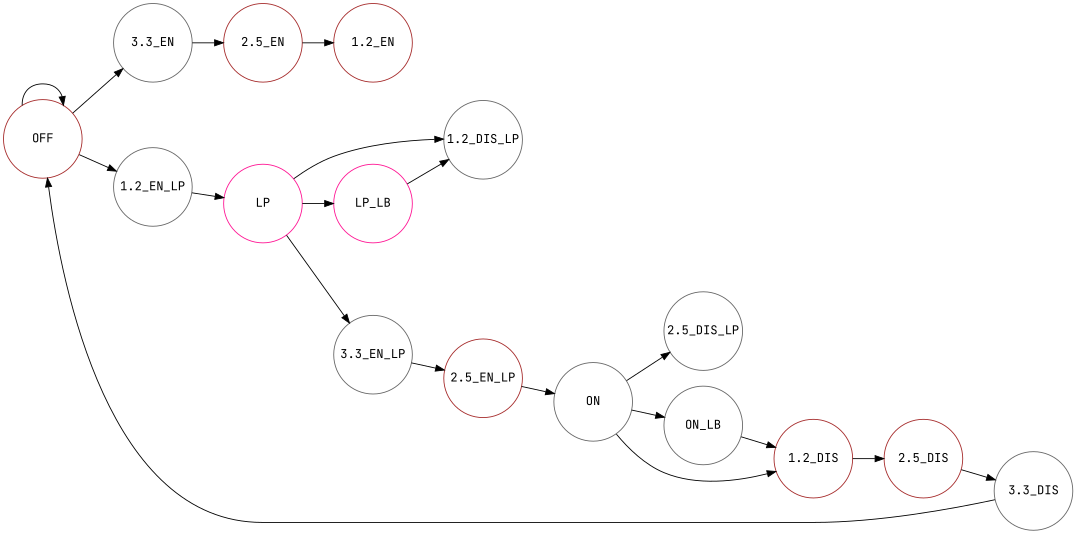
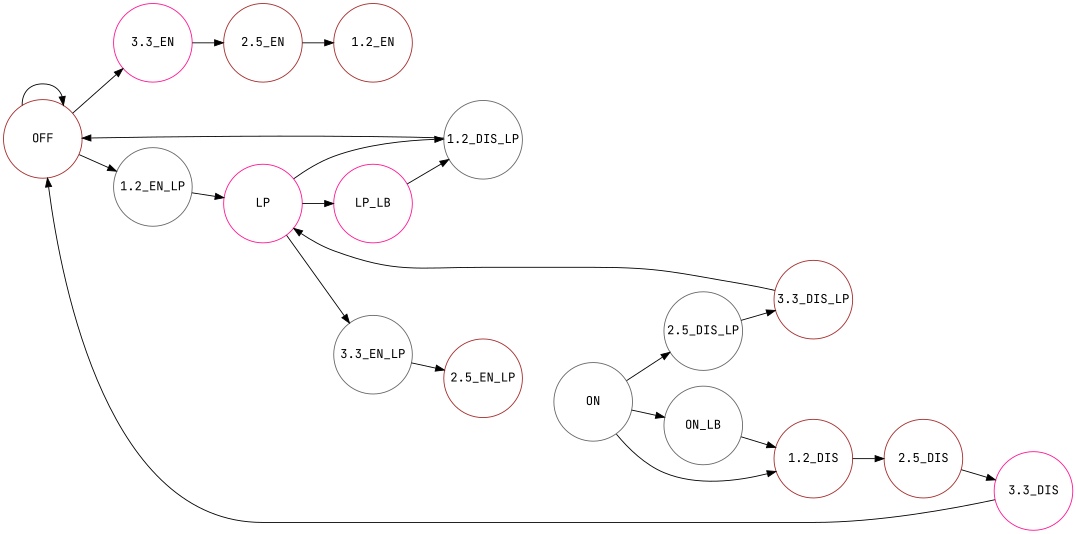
(153, 43) -> (153, 43)
none -> (268, 136)
none -> (813, 300)
(534, 389) -> none
(1033, 491) -> (1033, 491)
